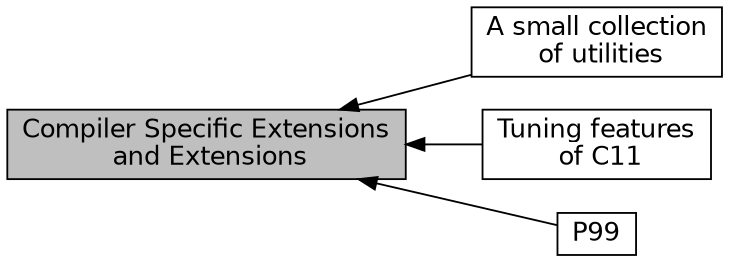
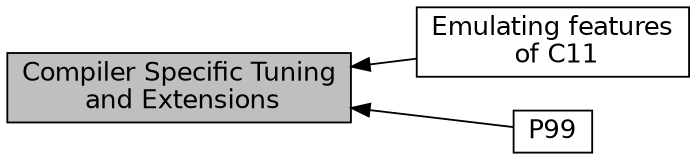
(597, 42) -> none
(207, 144) -> (179, 88)
(597, 144) -> (553, 42)
